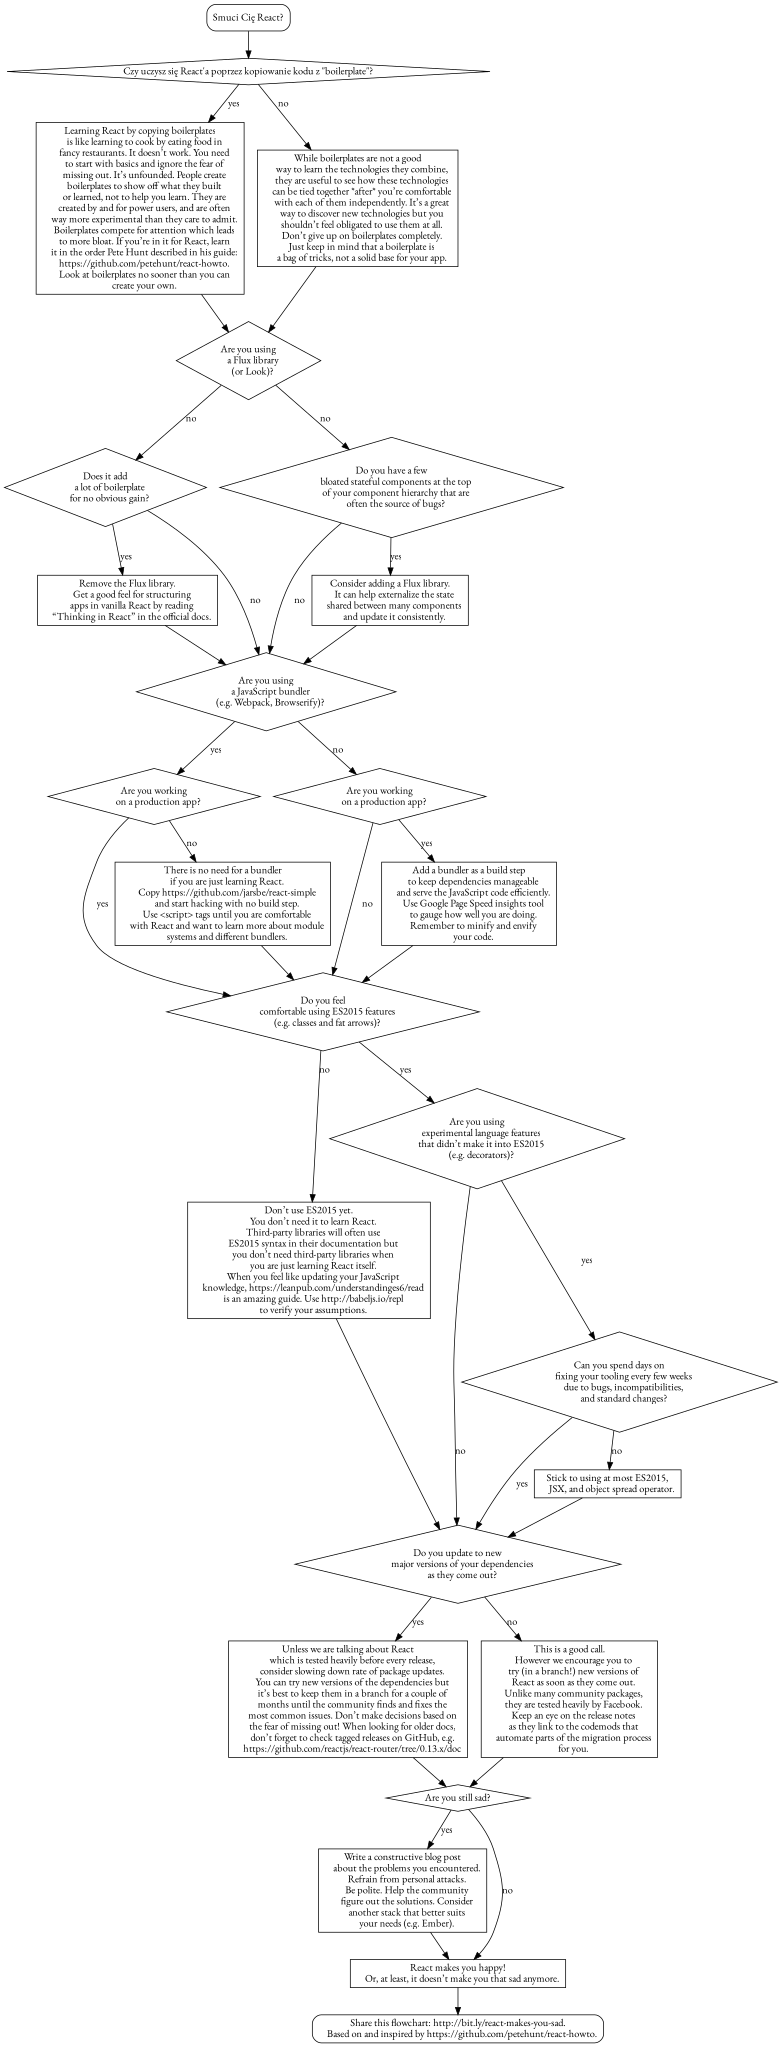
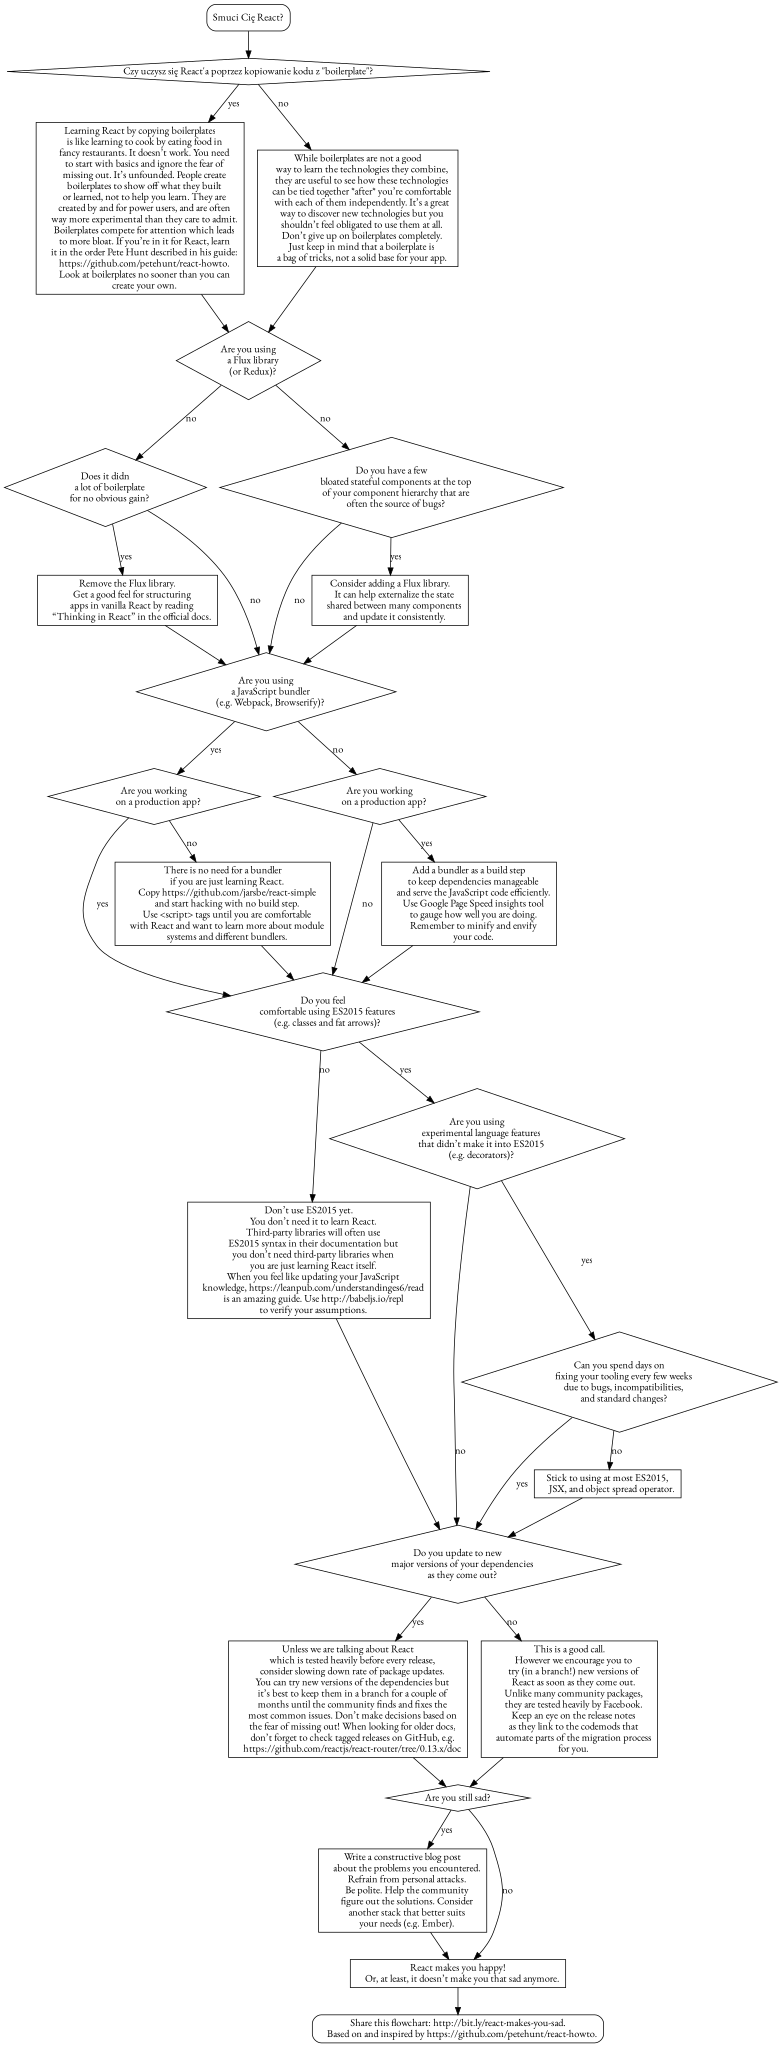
(249, 361) -> (249, 361)
(105, 487) -> (105, 487)
